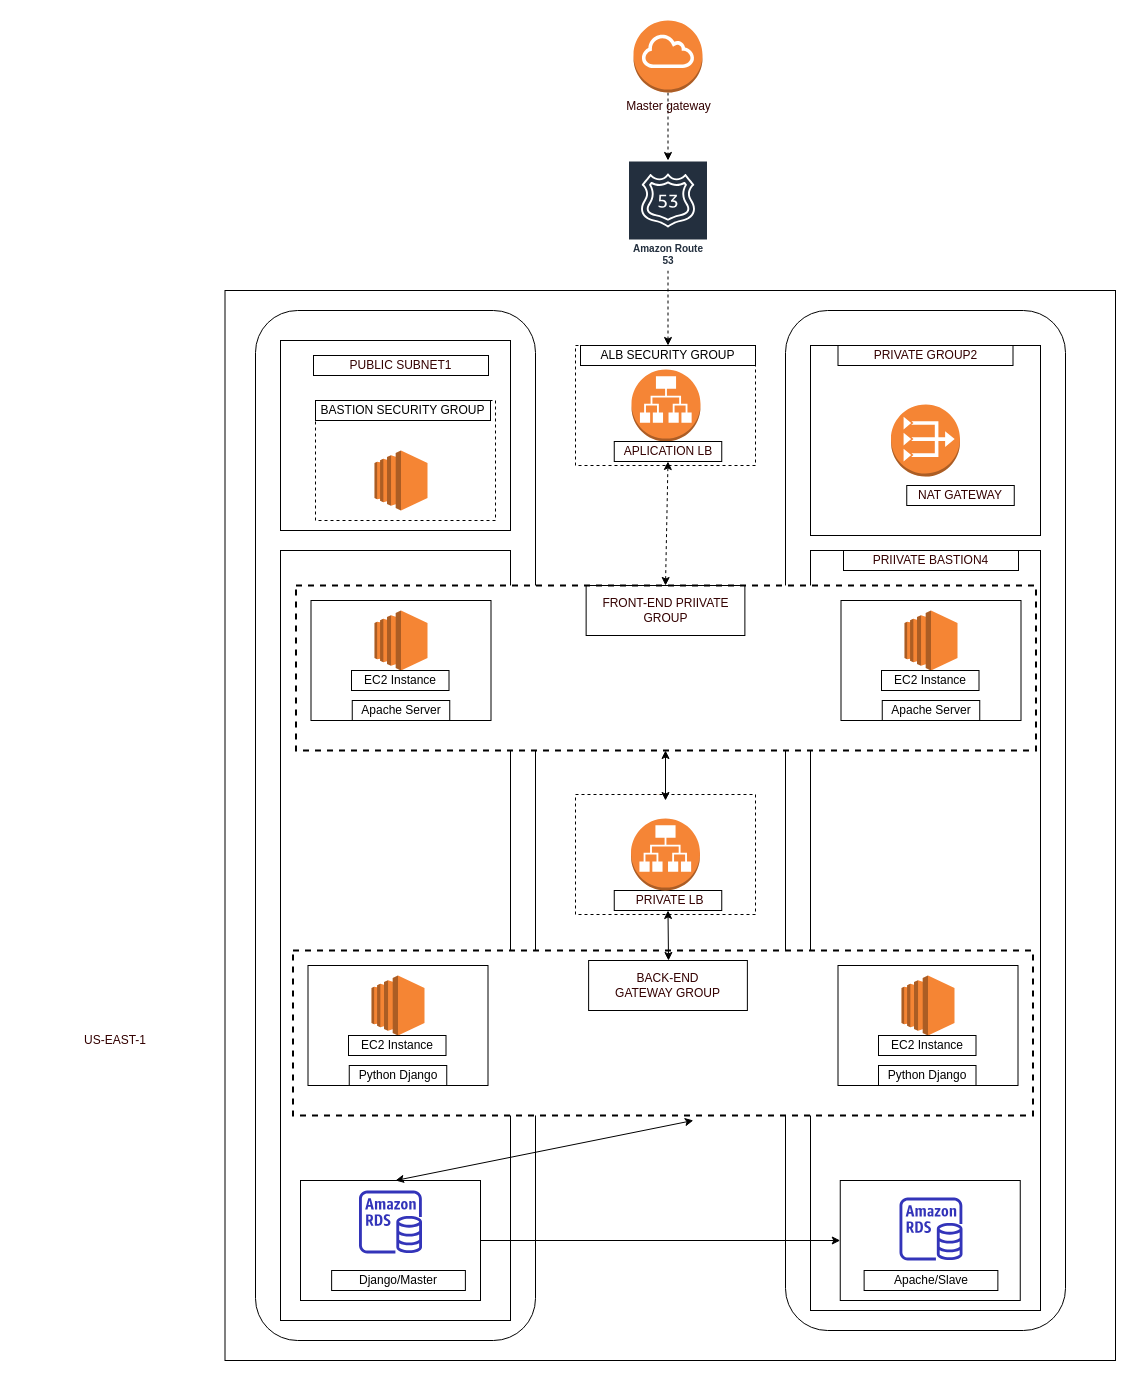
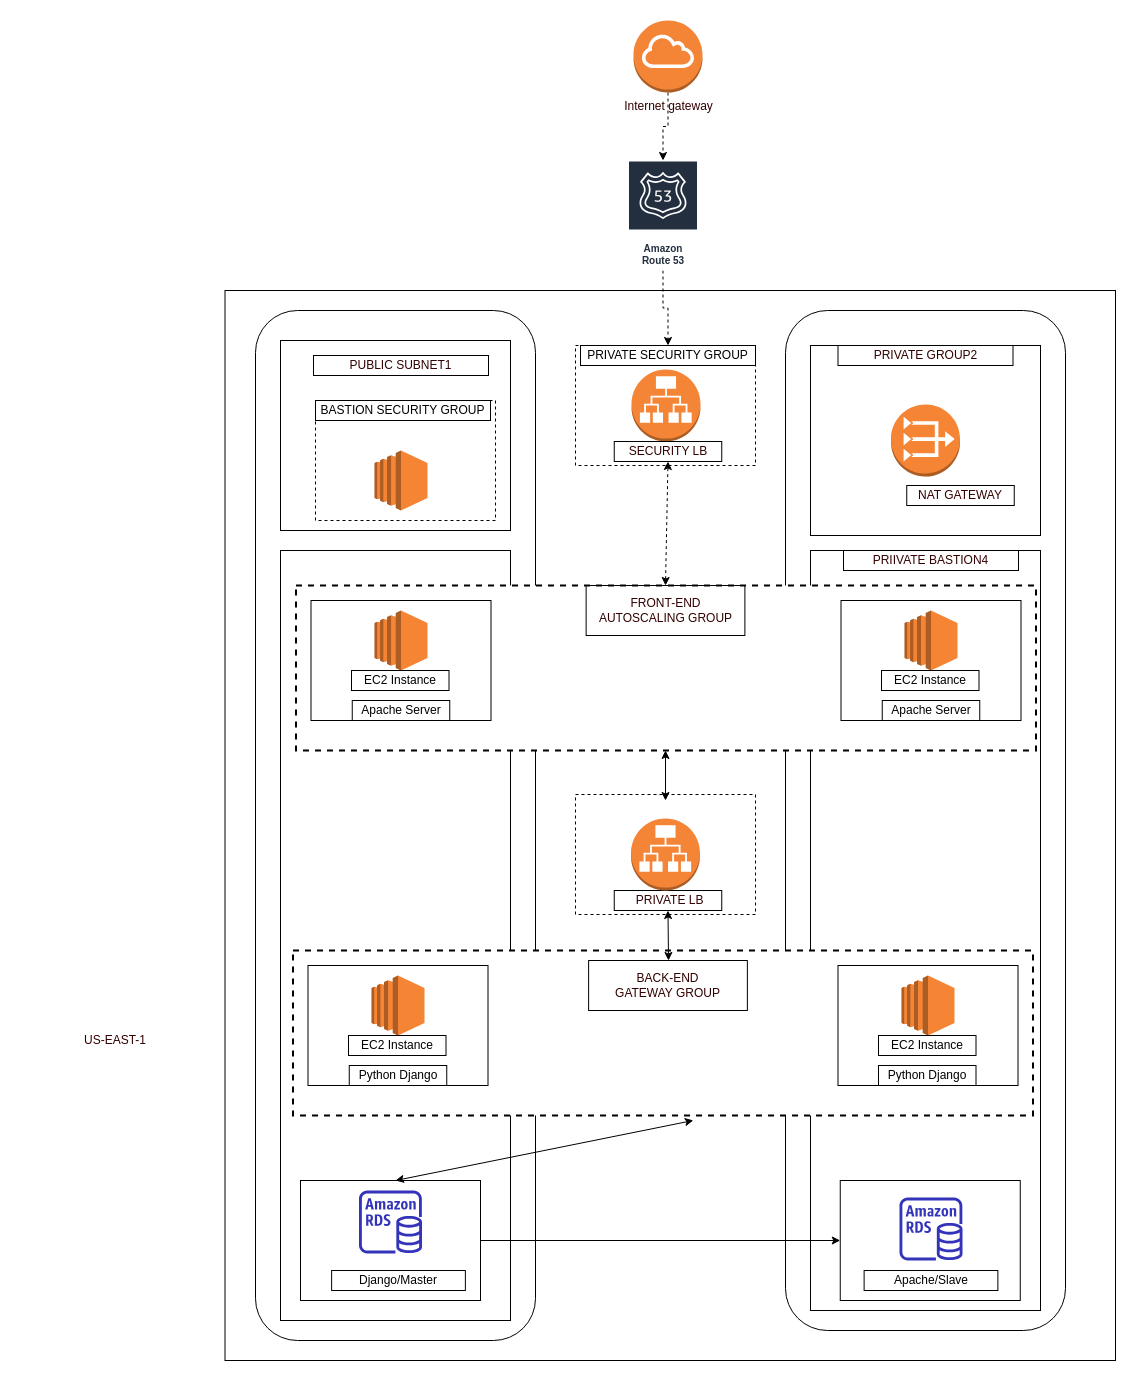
(669, 107) -> (669, 107)
(668, 216) -> (663, 216)
(668, 356) -> (668, 356)
(669, 452) -> (669, 452)
(666, 611) -> (666, 611)
